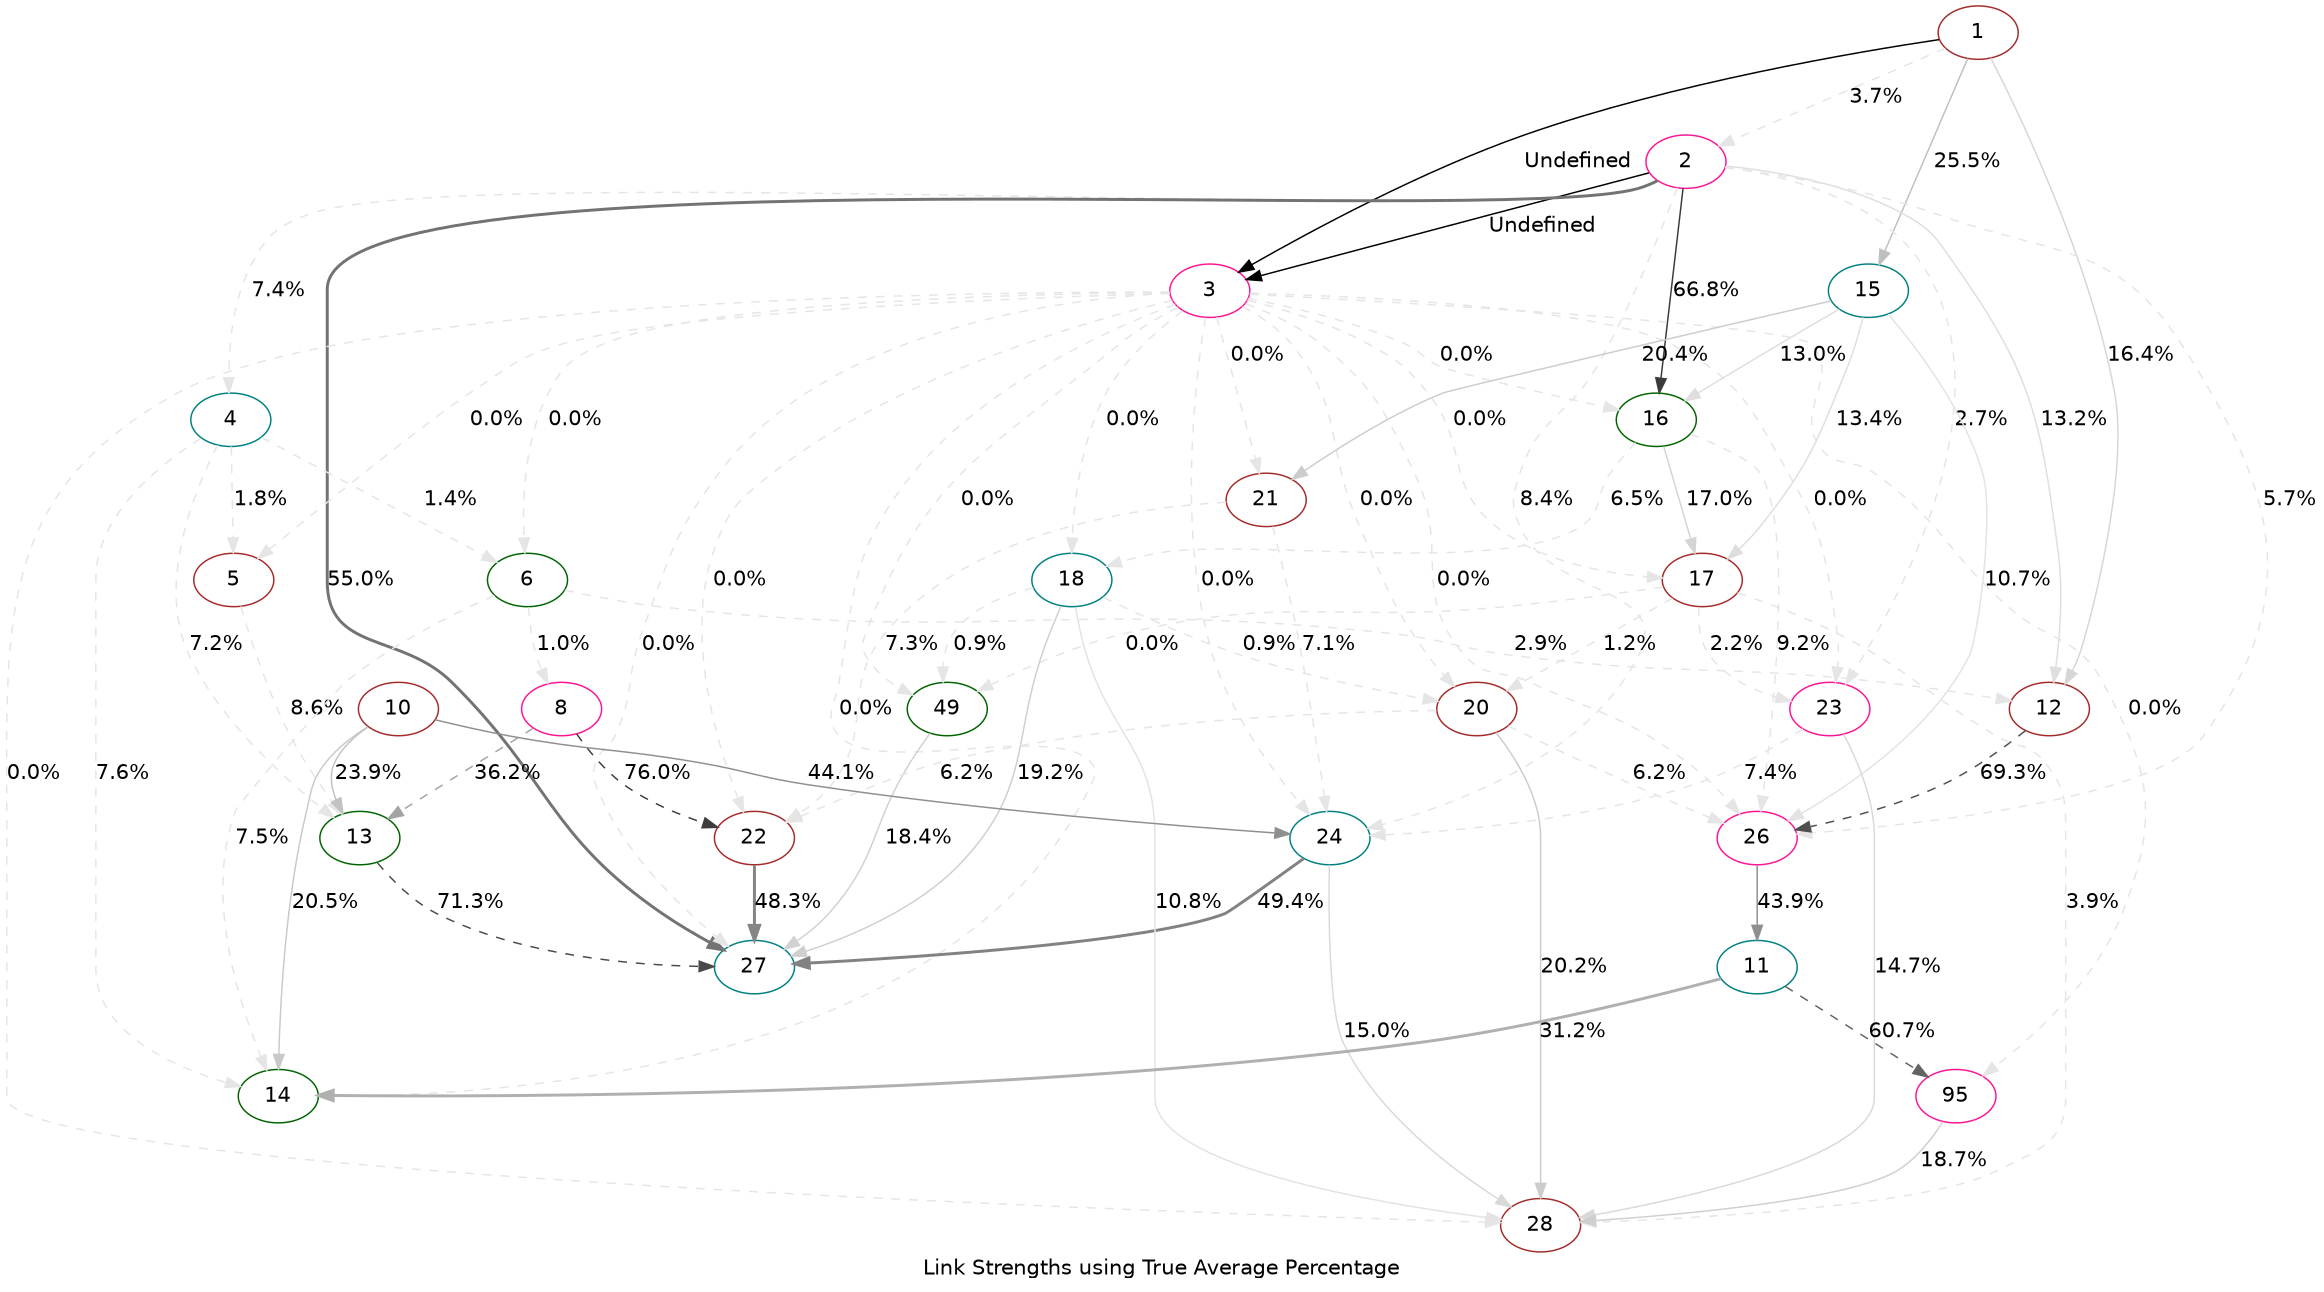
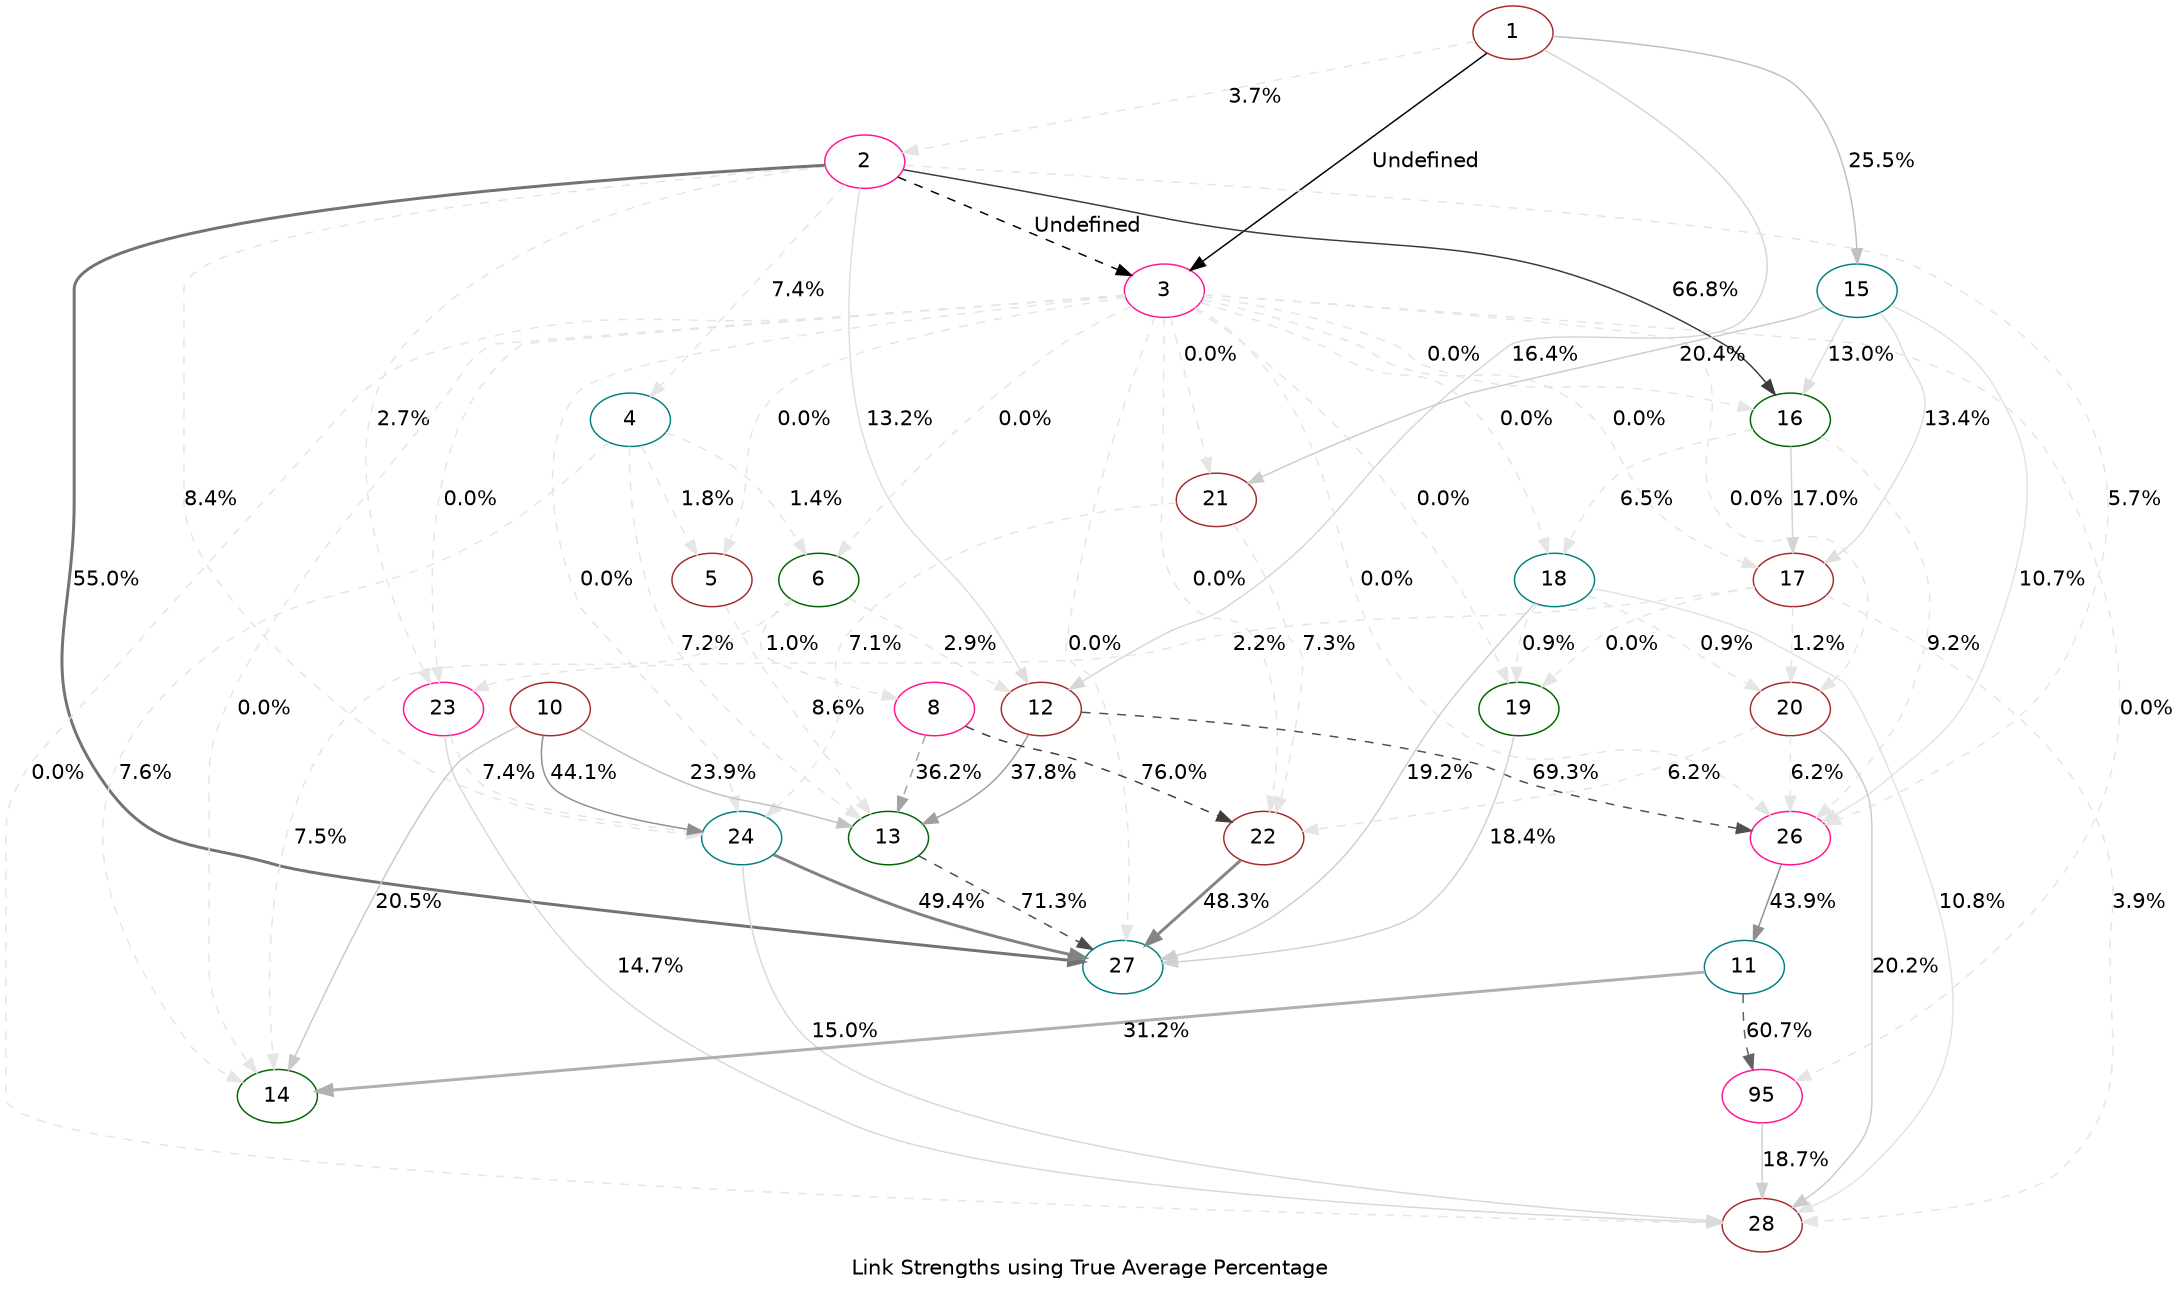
(1455, 224) -> (1008, 223)
(947, 709) -> (1519, 709)
none -> (990, 784)
